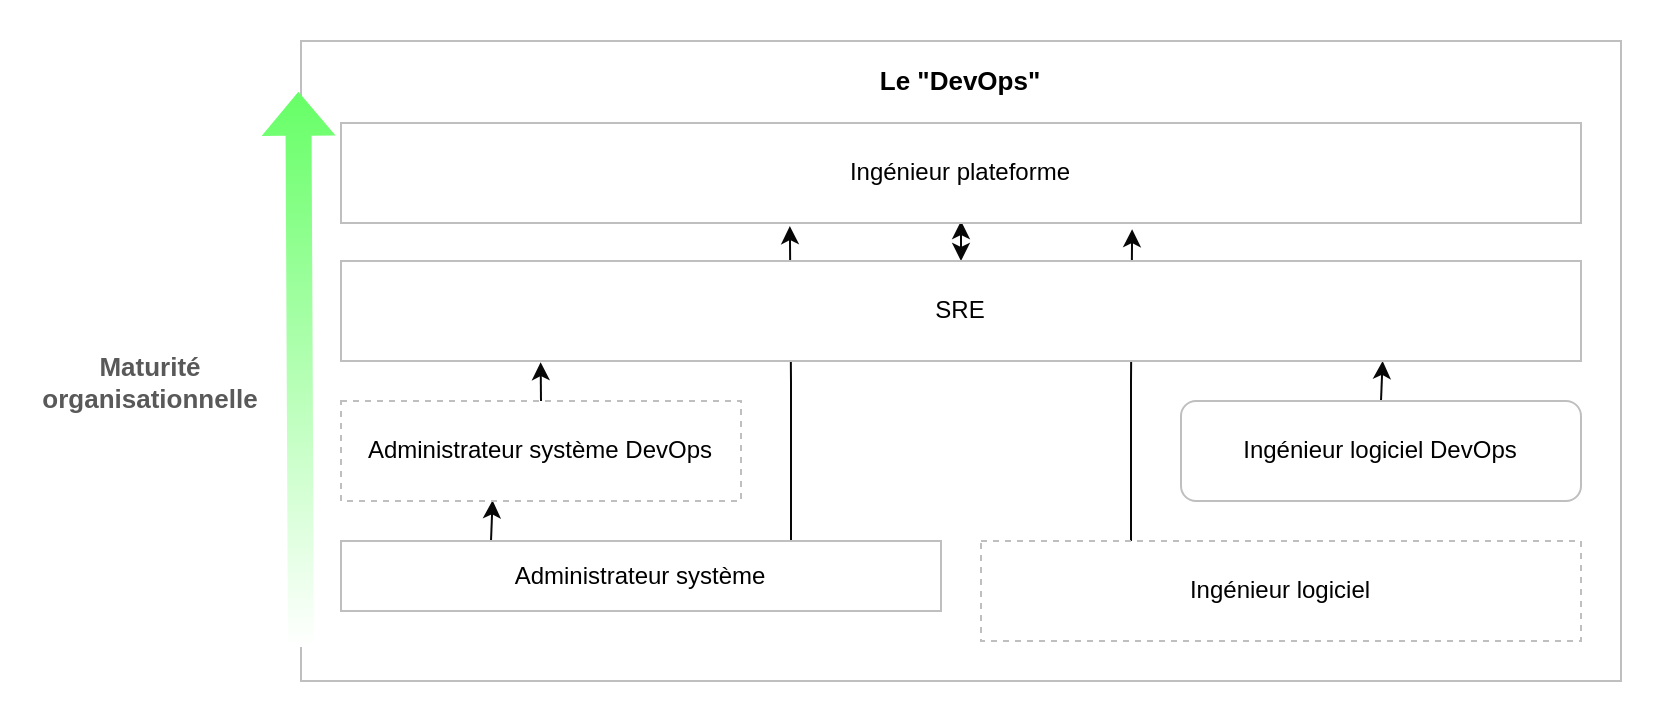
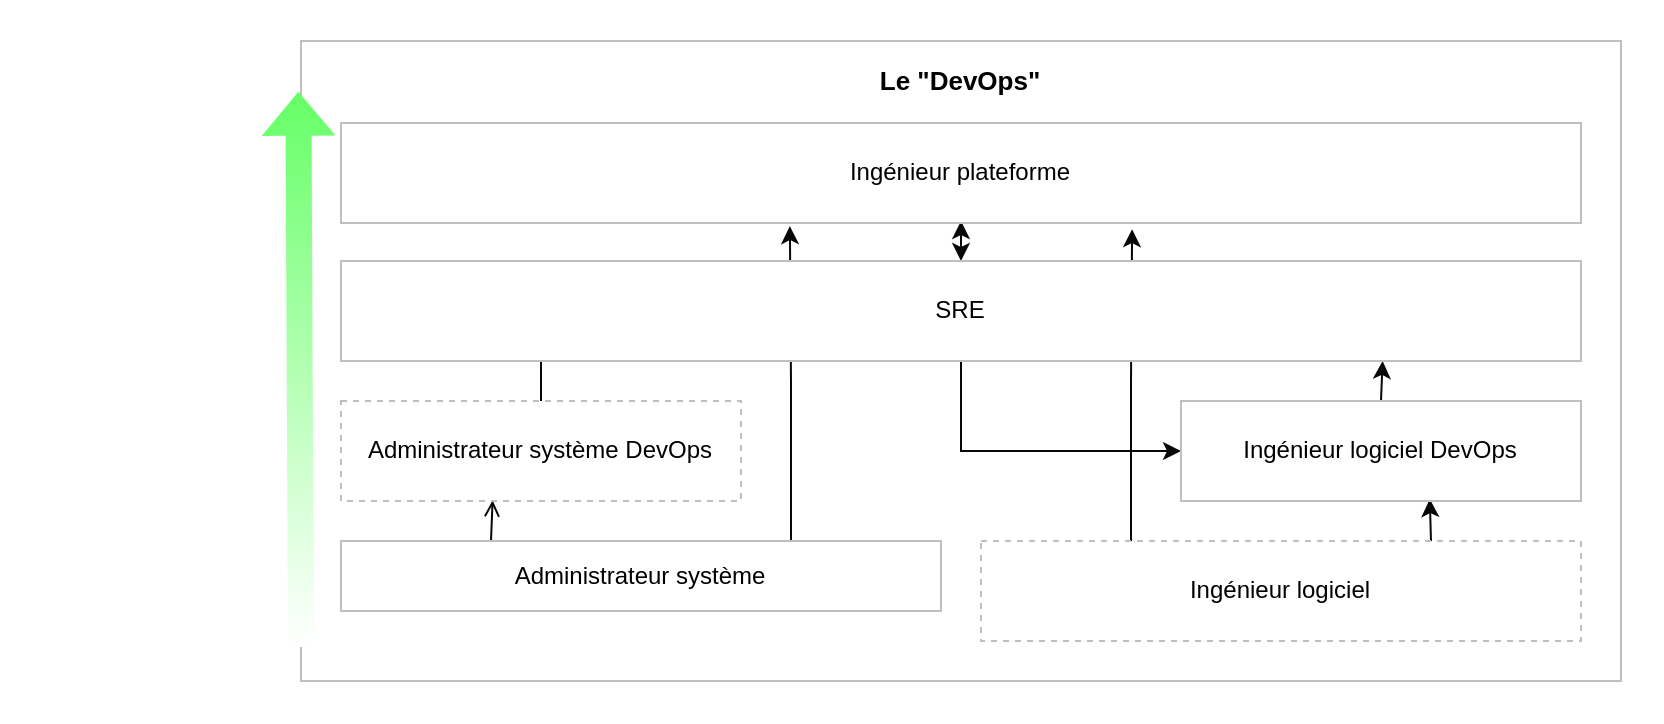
(541, 377) -> (1018, 451)
(151, 383) -> none
(1381, 451) -> (1381, 451)
(492, 515) -> (492, 512)
none -> (1431, 527)
